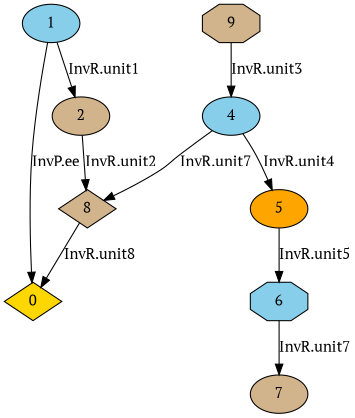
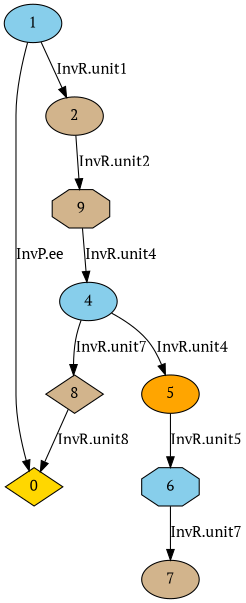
(267, 70) -> (121, 255)
(84, 158) -> (77, 157)
